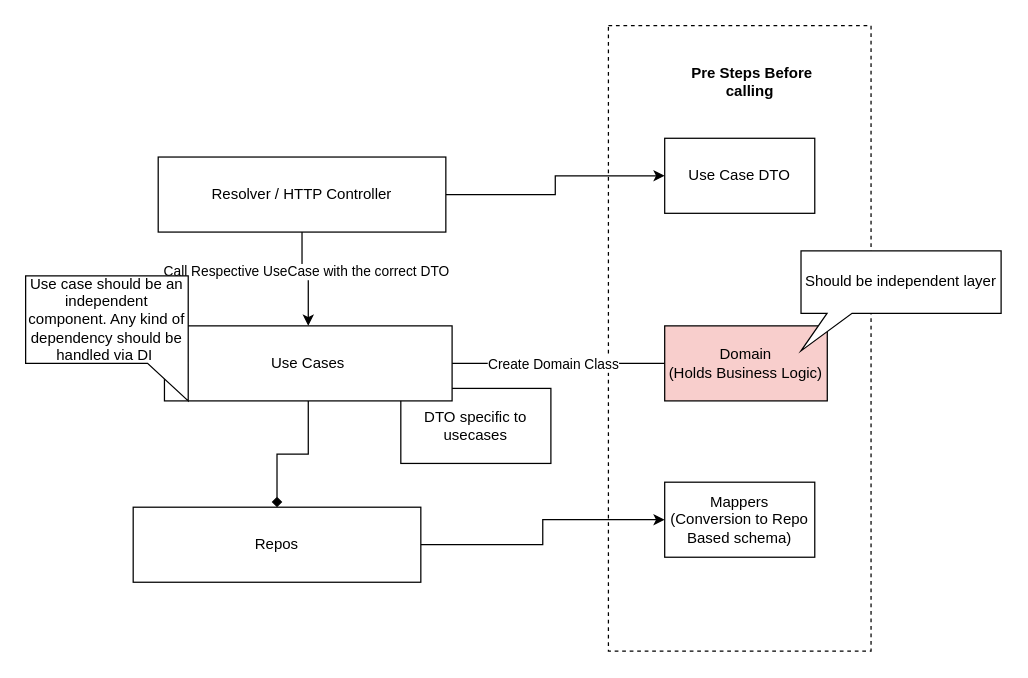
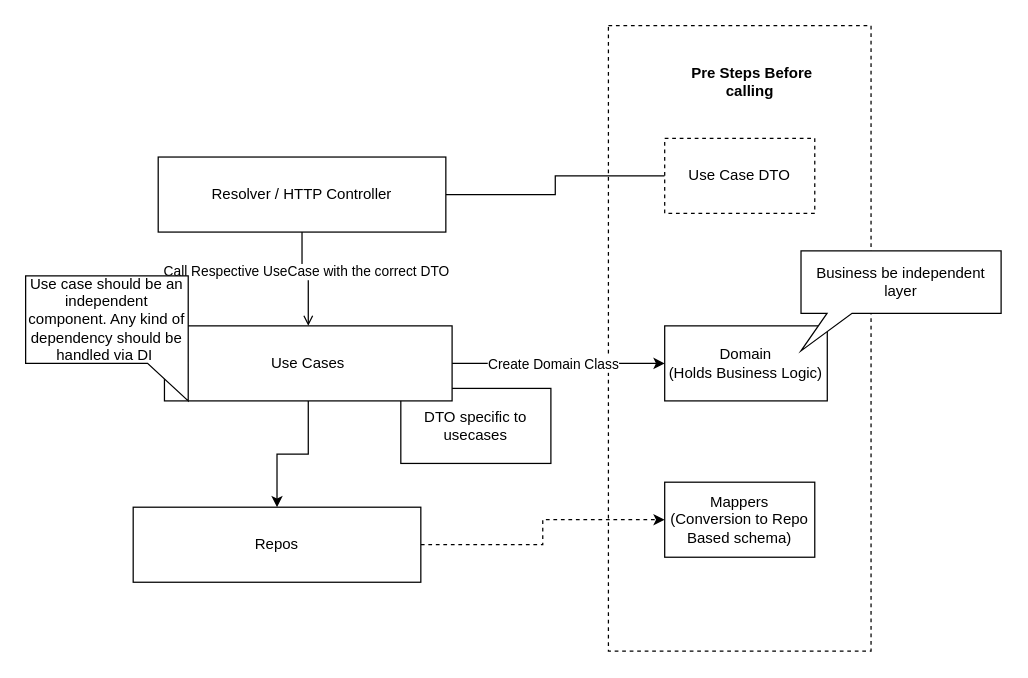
(654, 176) -> (658, 176)
(739, 176) -> (739, 176)
(901, 282) -> (901, 282)
(308, 316) -> (308, 318)
(658, 363) -> (654, 363)
(746, 363) -> (746, 363)
(277, 496) -> (277, 497)
(543, 535) -> (543, 535)
